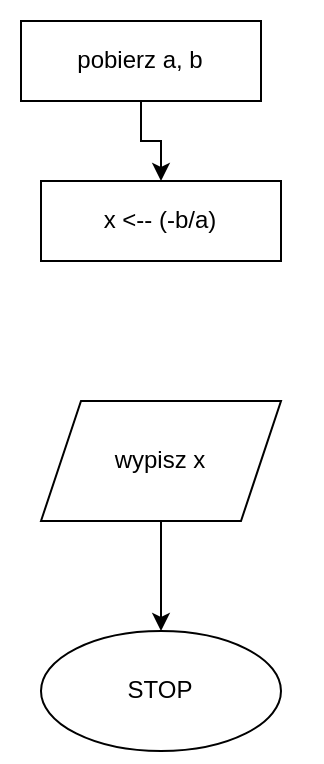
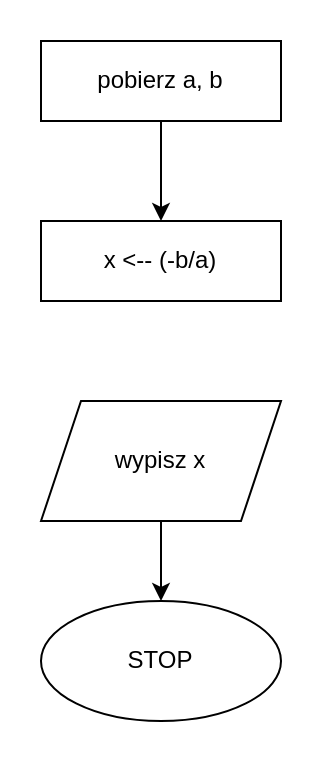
(141, 61) -> (161, 81)
(161, 221) -> (161, 261)
(161, 691) -> (161, 661)
